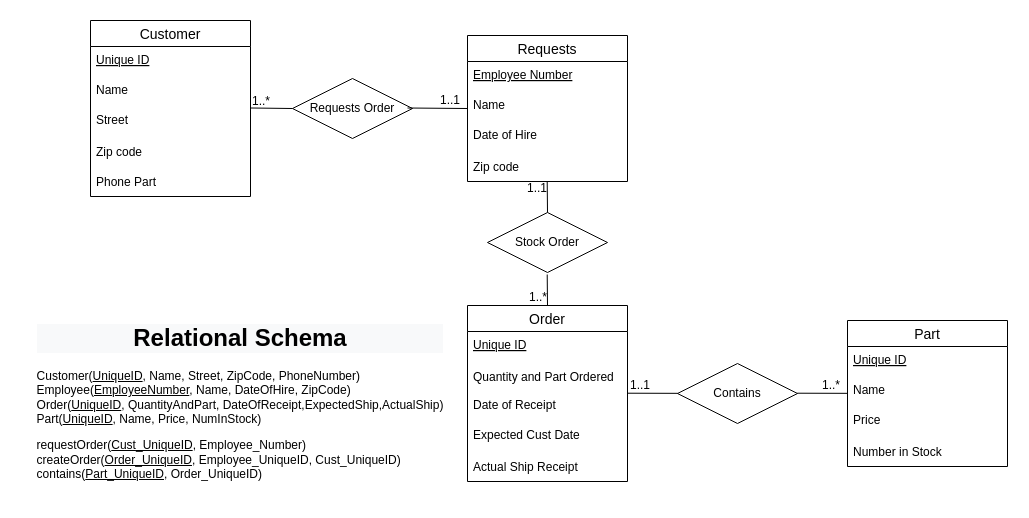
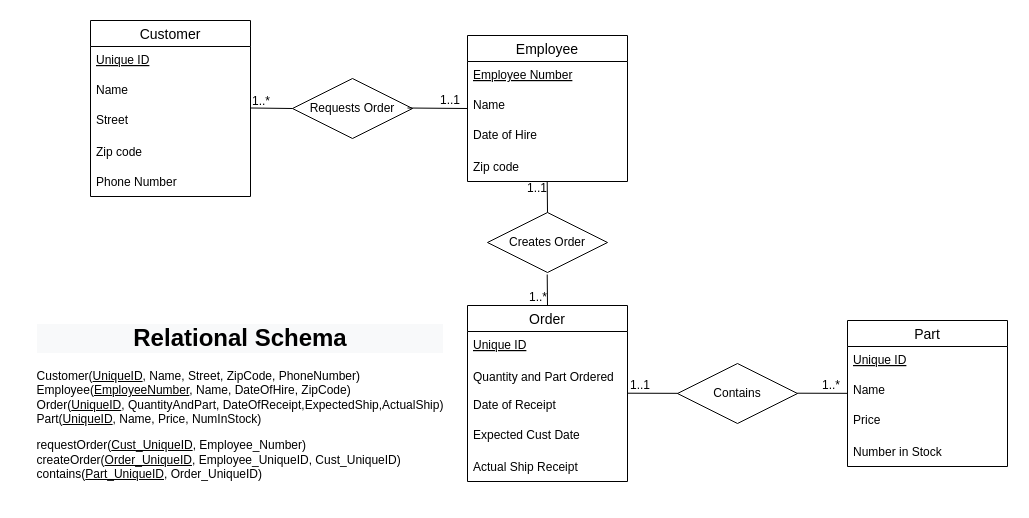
(547, 49) -> (547, 49)
(128, 182) -> (135, 182)
(548, 243) -> (548, 243)
